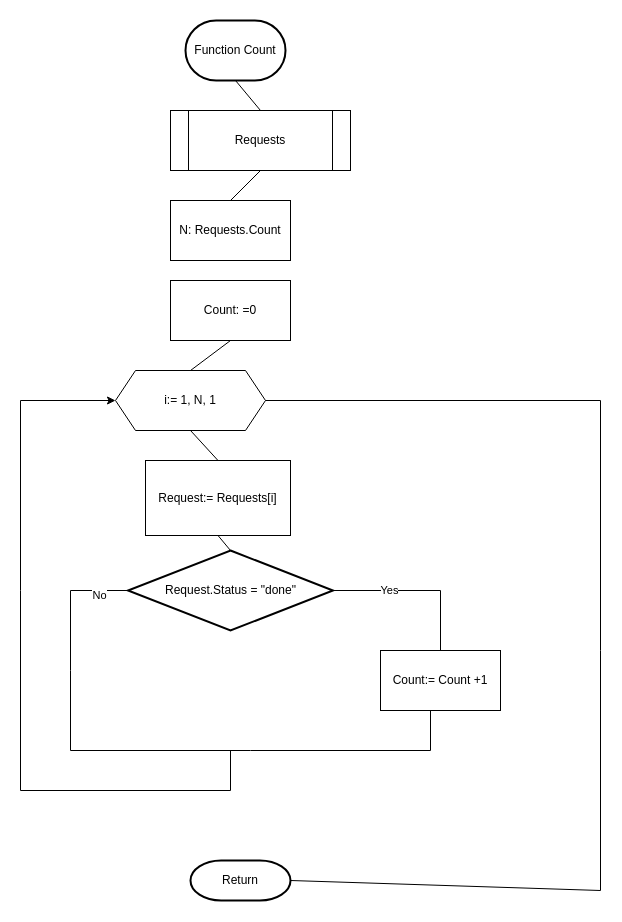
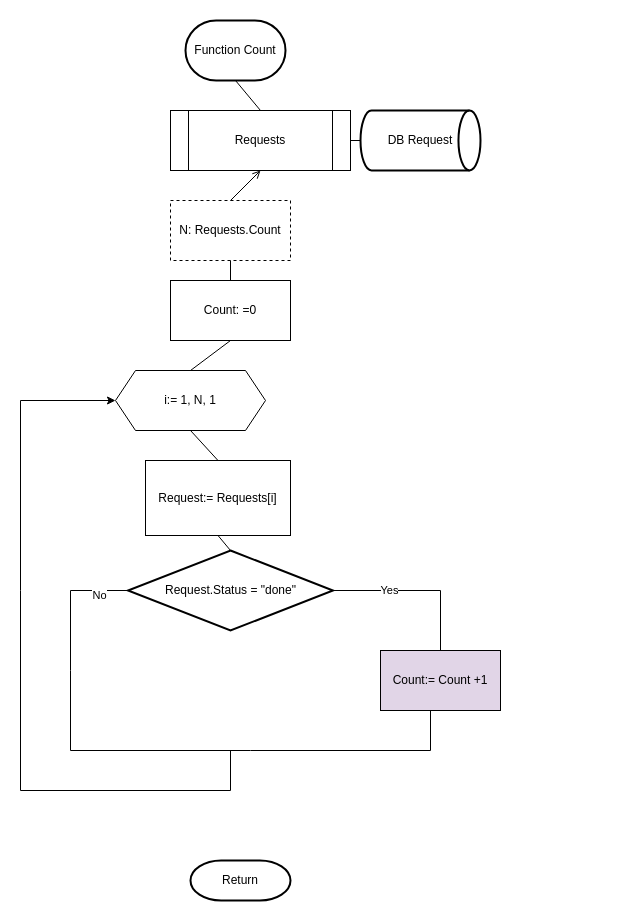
none -> (356, 141)
none -> (421, 141)
(258, 173) -> (257, 174)
(231, 231) -> (231, 231)
none -> (231, 271)
(601, 633) -> none
(441, 681) -> (441, 681)
